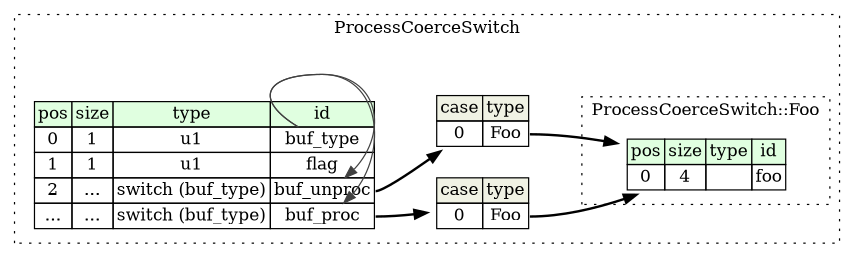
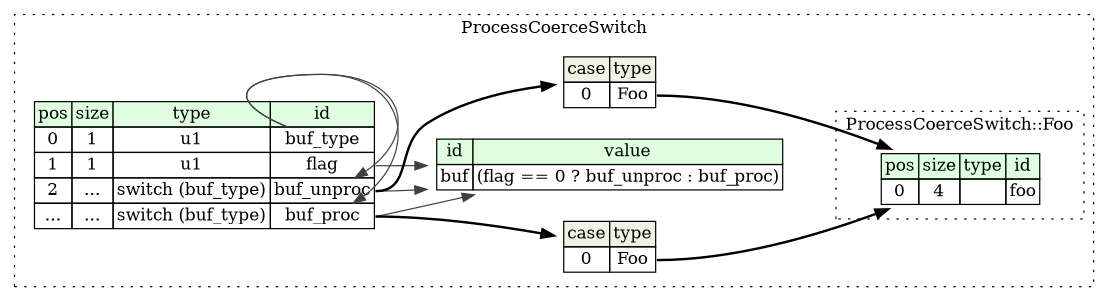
none -> (610, 165)
